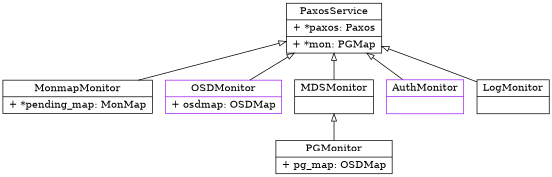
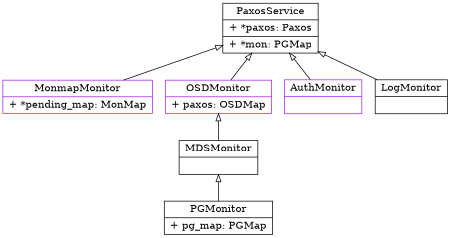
(334, 70) -> (218, 131)
(78, 97) -> (78, 97)
(224, 105) -> (218, 105)
(334, 165) -> (218, 226)
